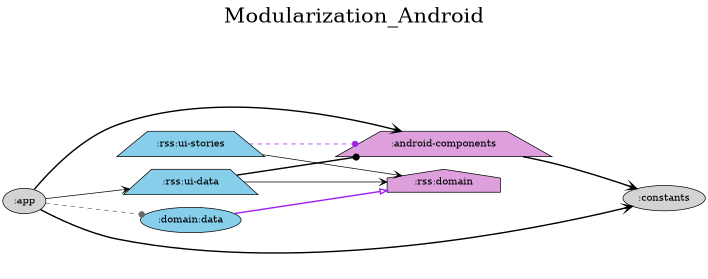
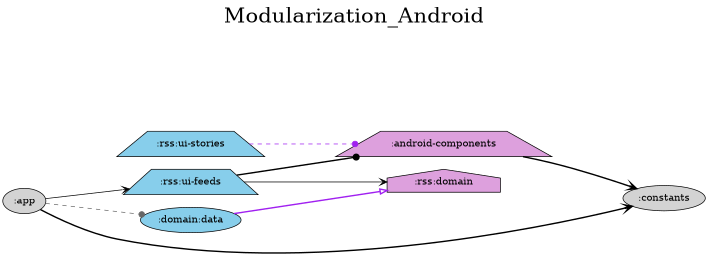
(203, 108) -> none
(332, 165) -> none
(191, 182) -> (191, 182)
